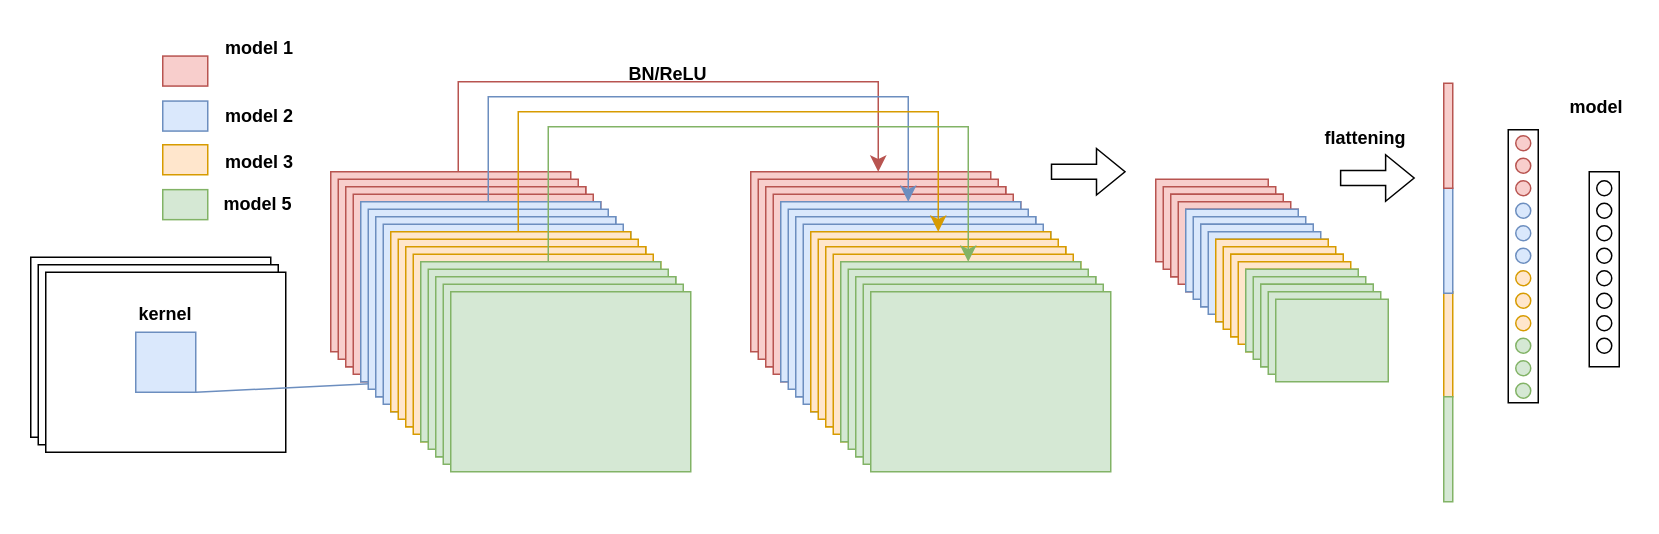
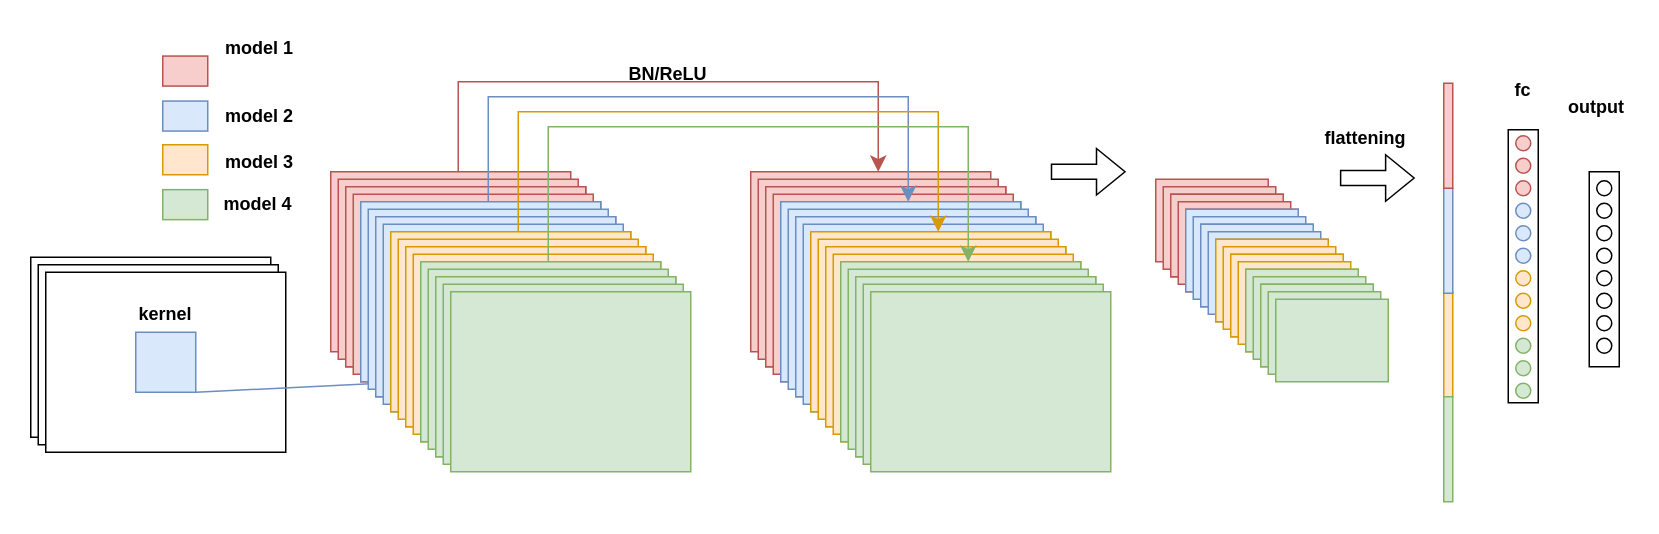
none -> (1523, 91)
(1597, 107) -> (1597, 107)
(255, 205) -> (255, 205)
